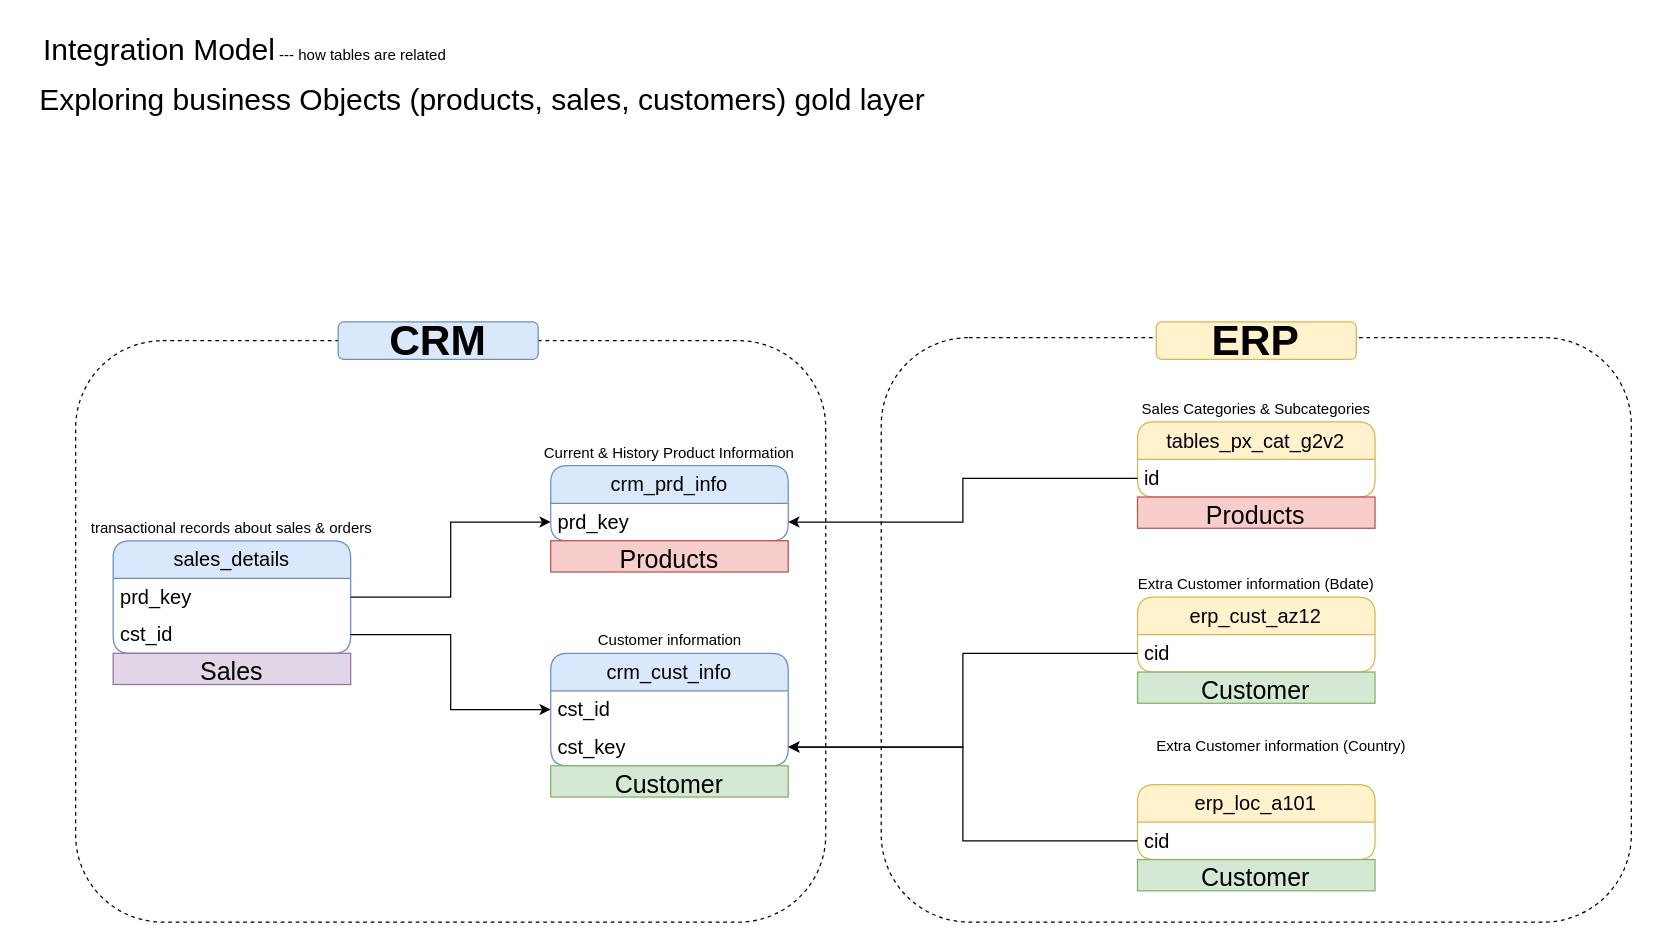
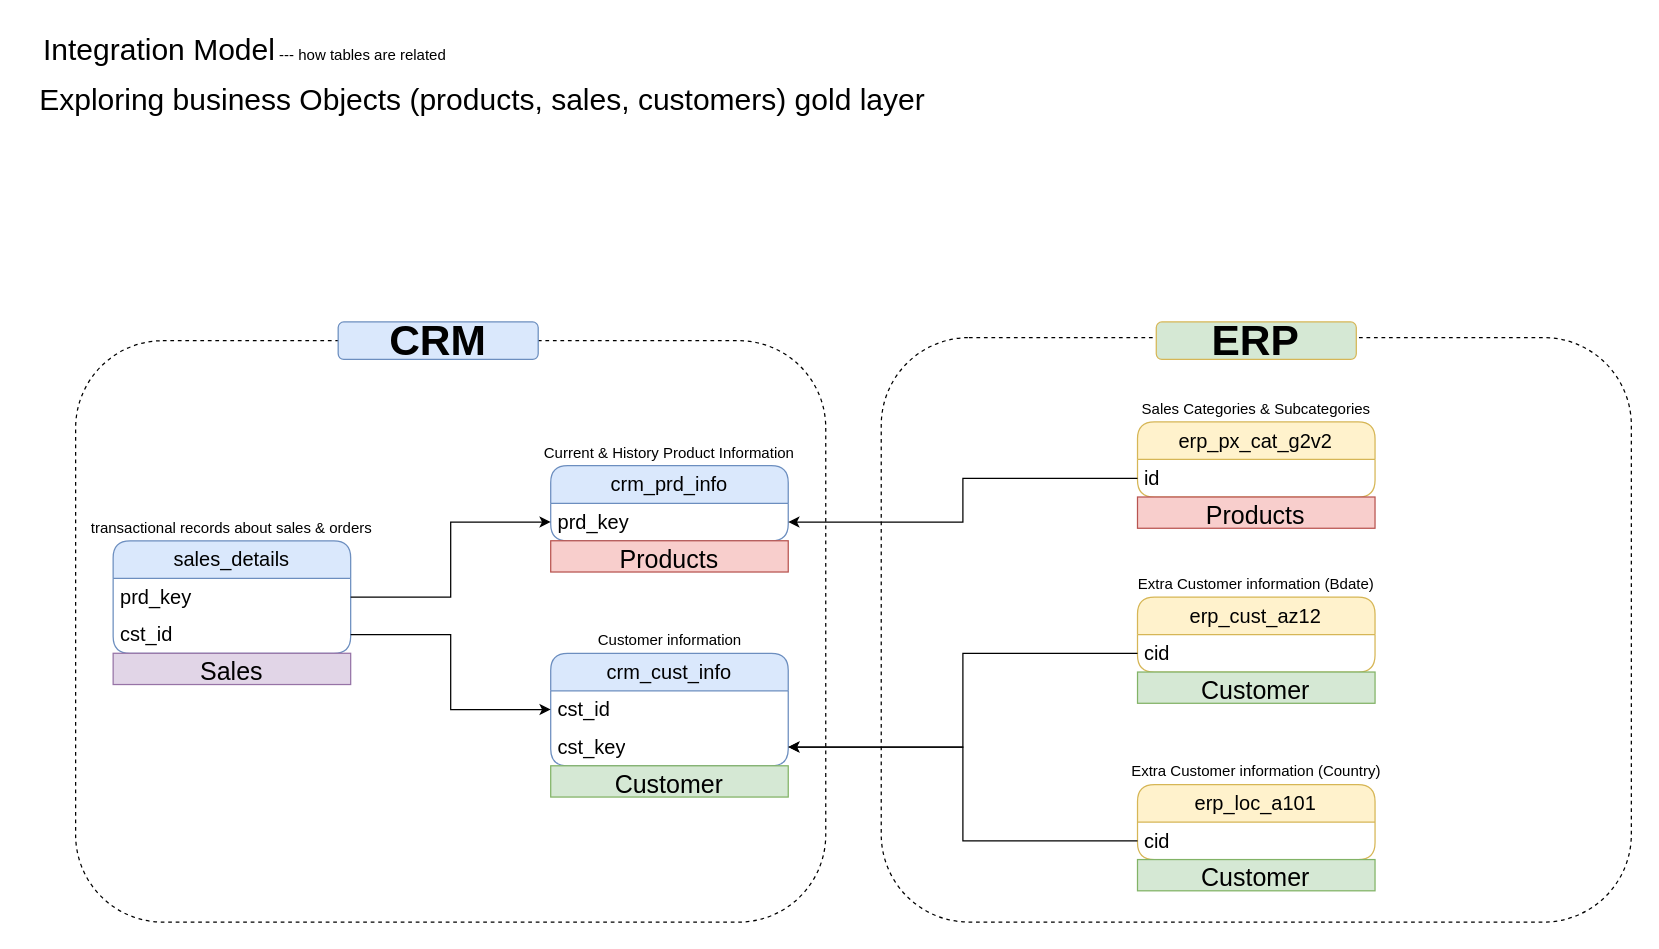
(1256, 341) -> (1256, 341)
(1256, 441) -> (1256, 441)
(1281, 747) -> (1256, 772)
